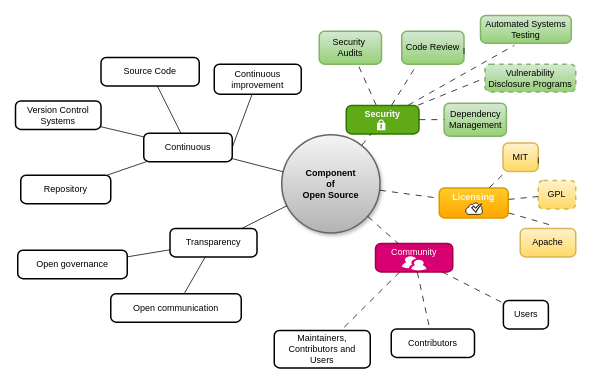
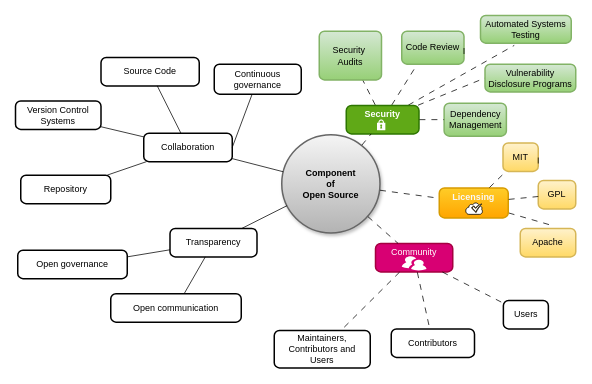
(350, 48) -> (350, 56)
(530, 78) -> (530, 78)
(258, 79) -> (258, 79)
(188, 147) -> (188, 147)
(557, 195) -> (557, 195)
